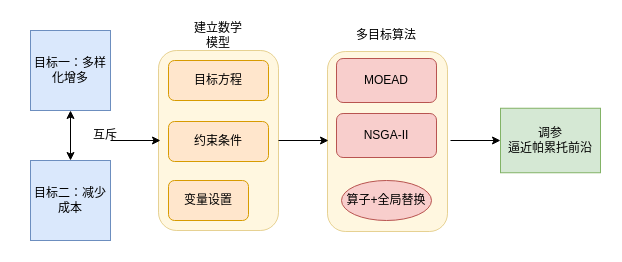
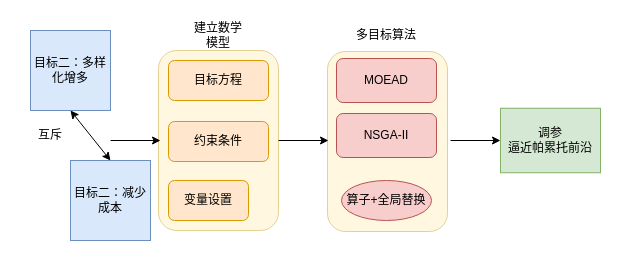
(71, 71) -> (71, 71)
(106, 136) -> (51, 136)
(71, 201) -> (111, 201)
